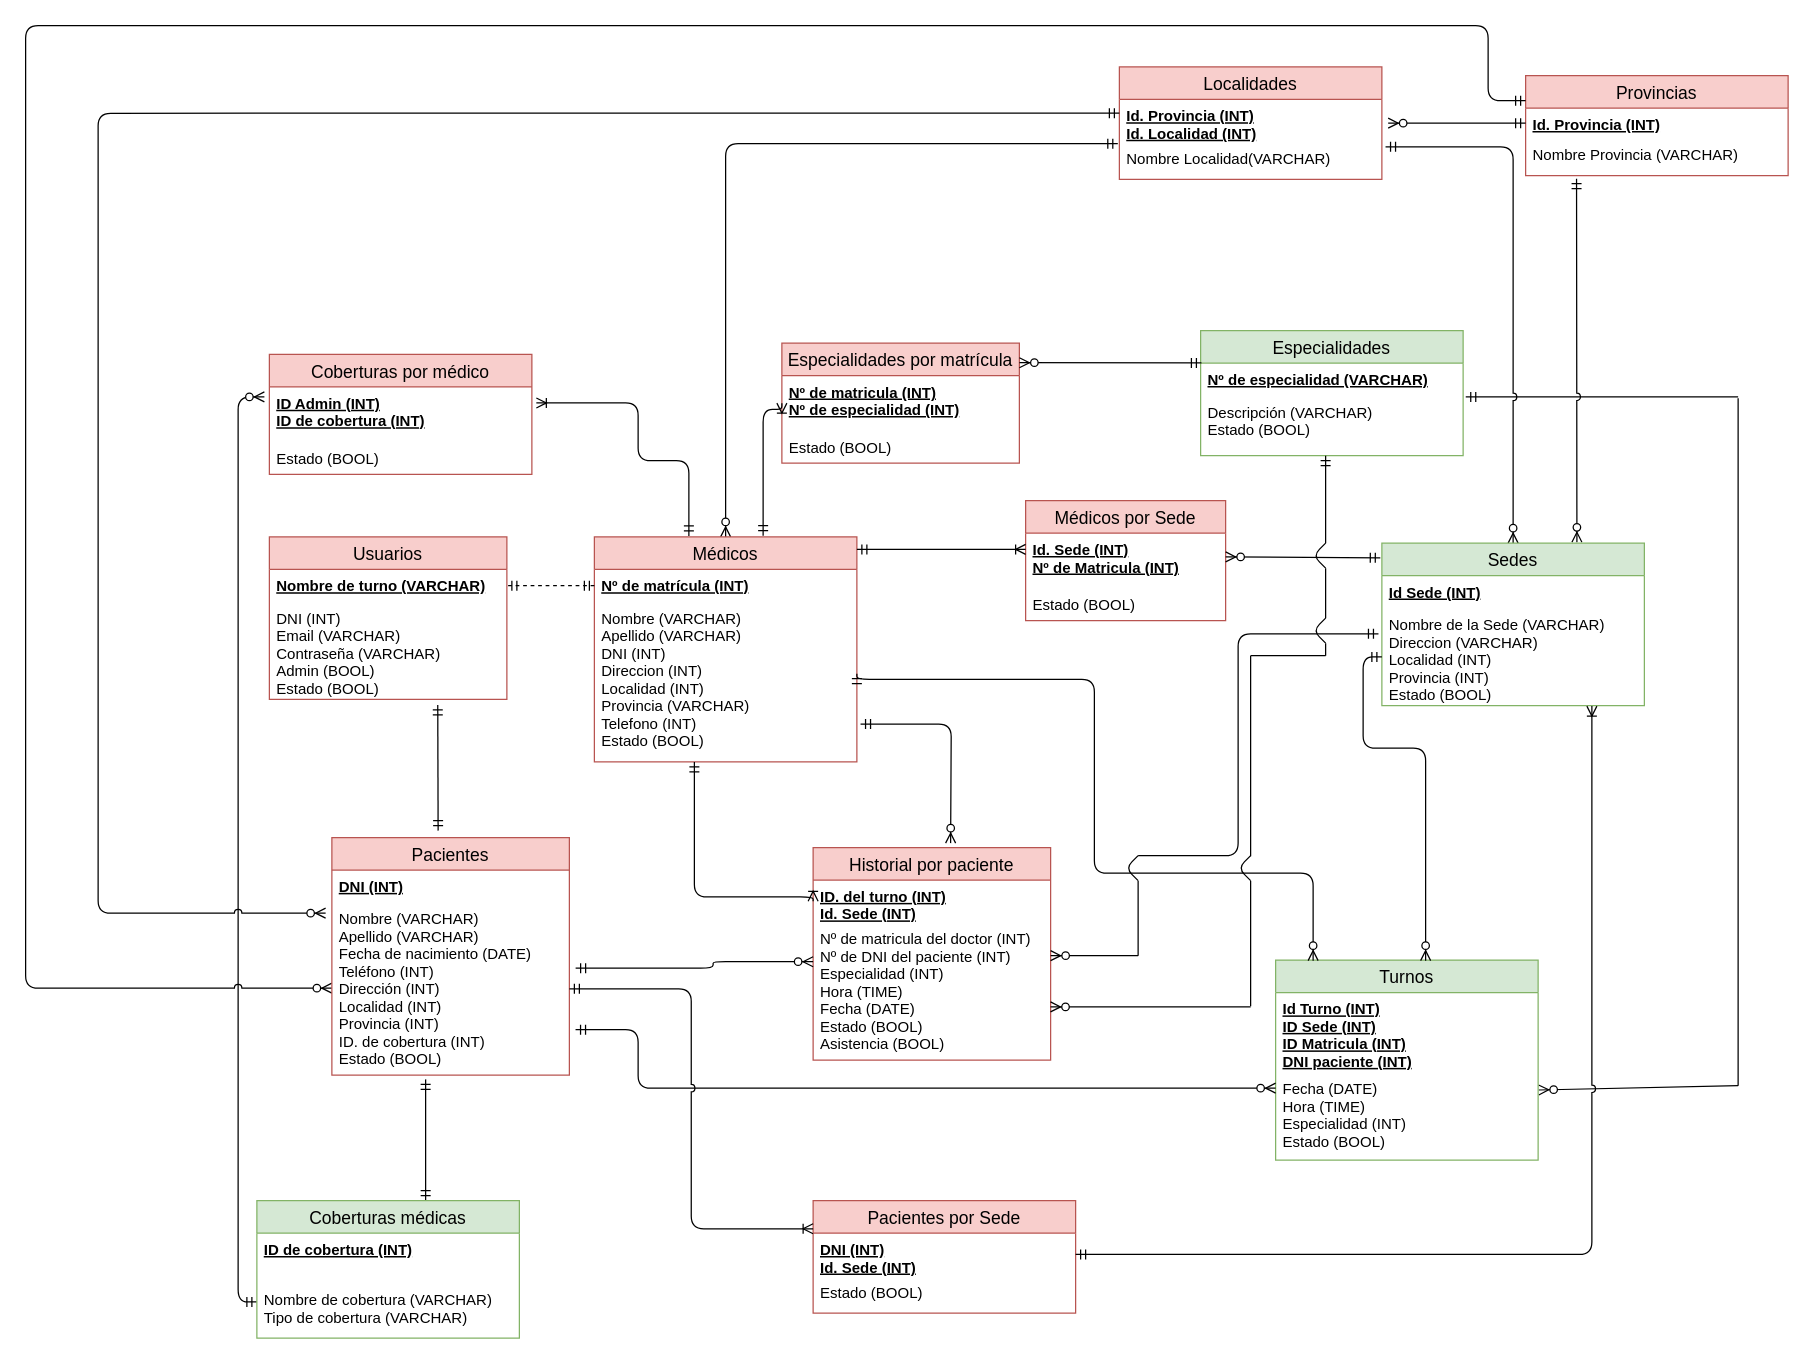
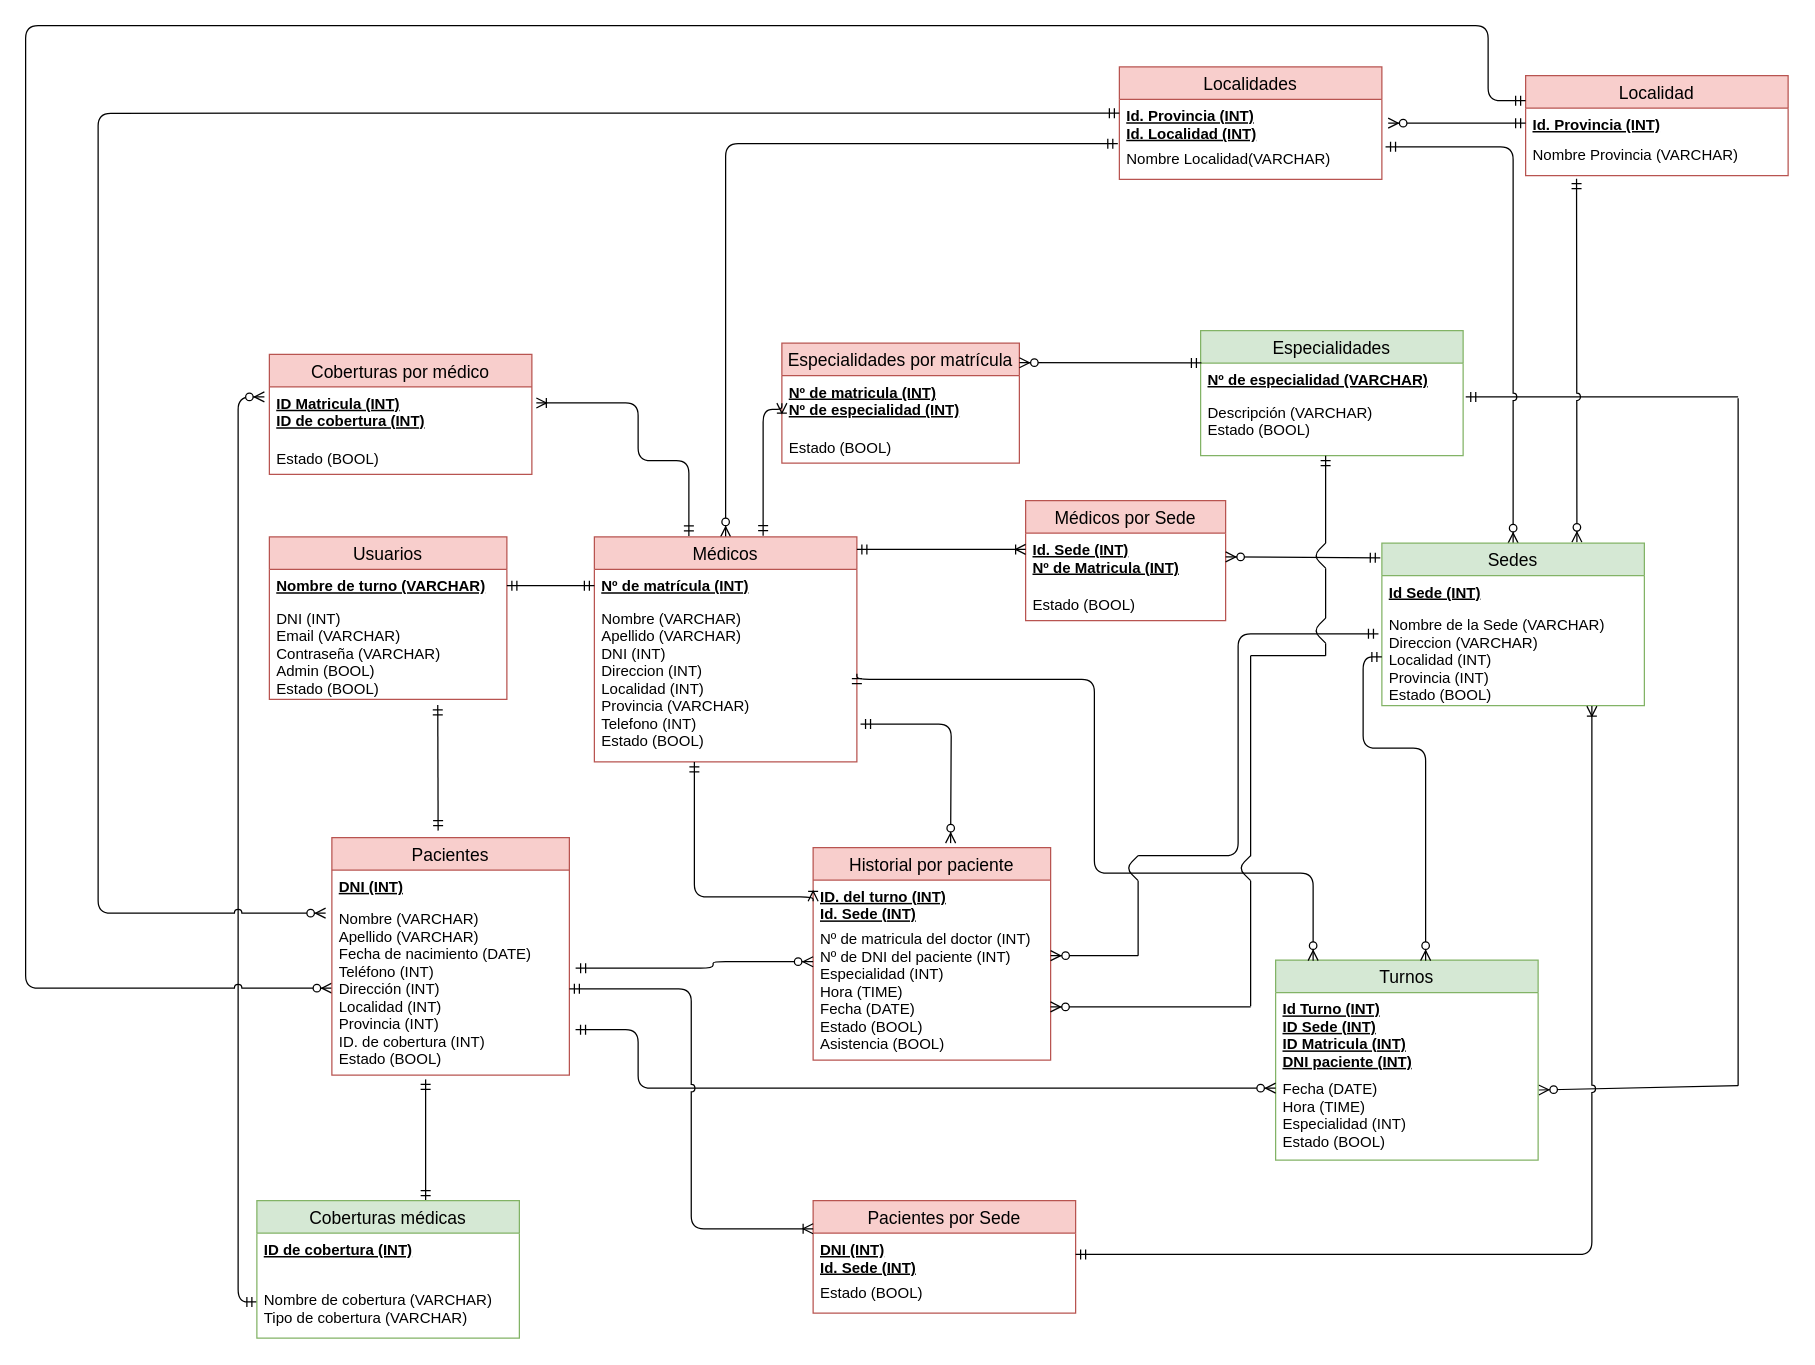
(1656, 93) -> (1656, 93)
(329, 404) -> (344, 404)
(550, 586) -> (550, 586)
